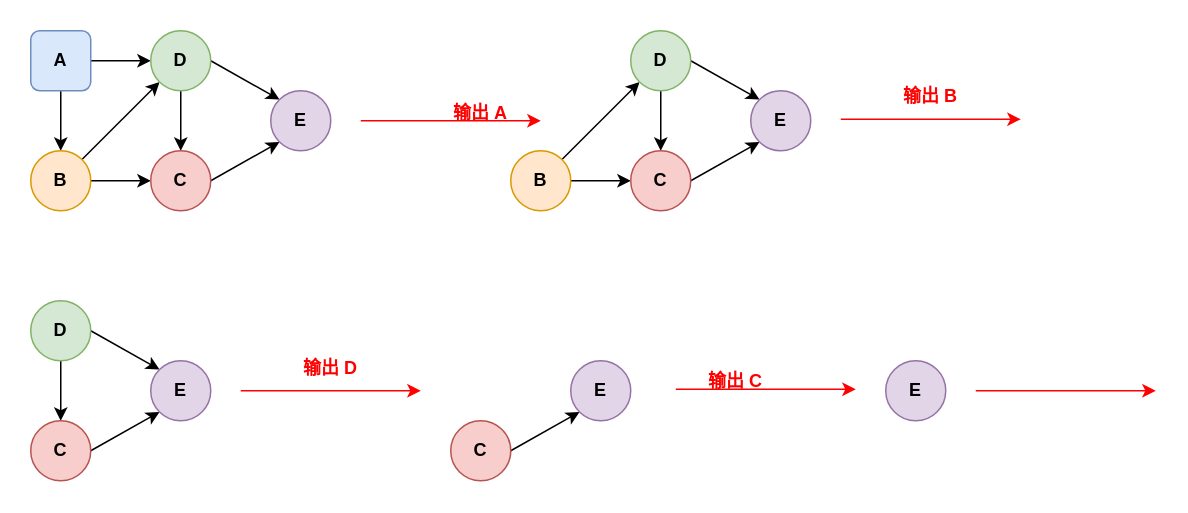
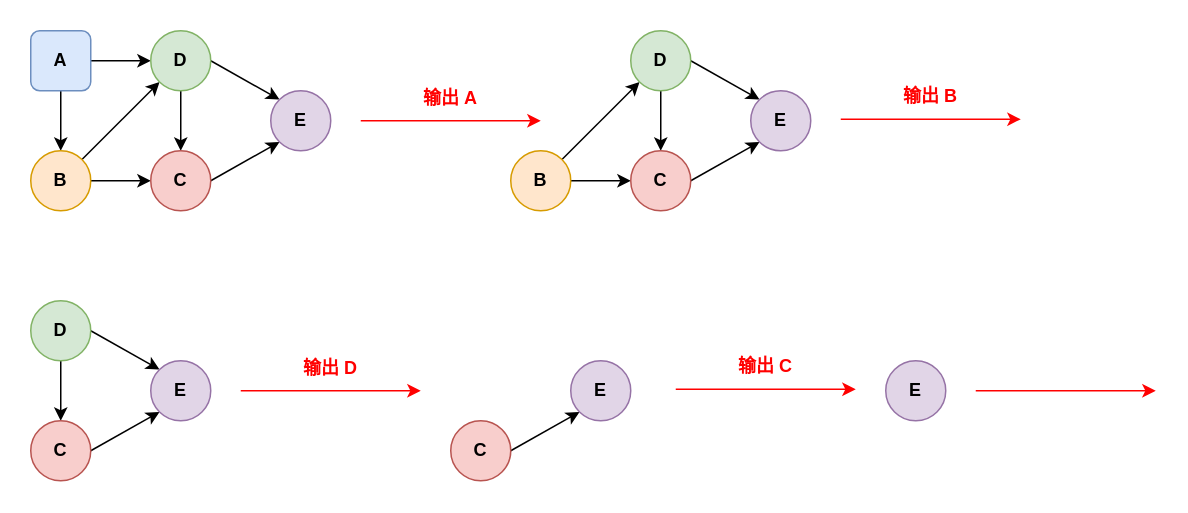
(481, 113) -> (451, 98)
(736, 382) -> (766, 367)
